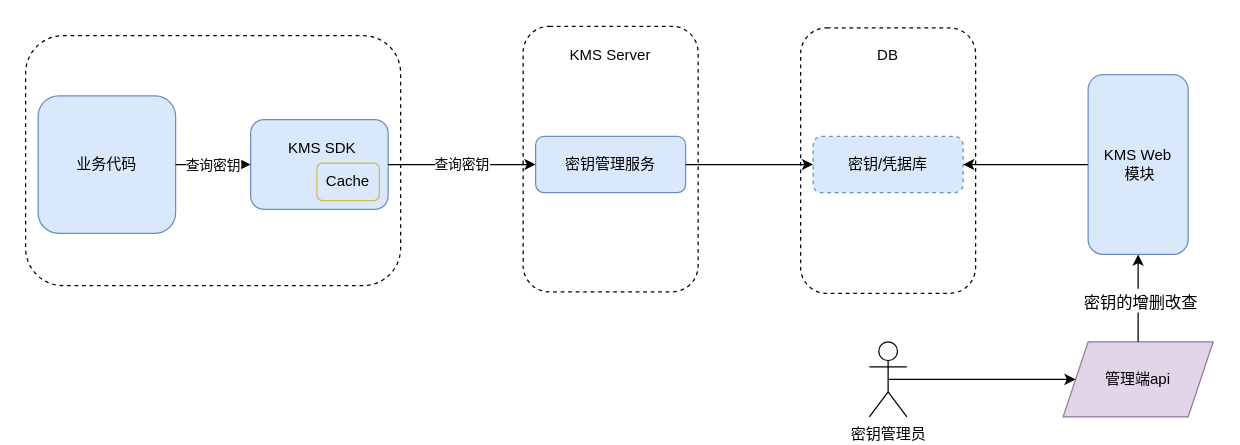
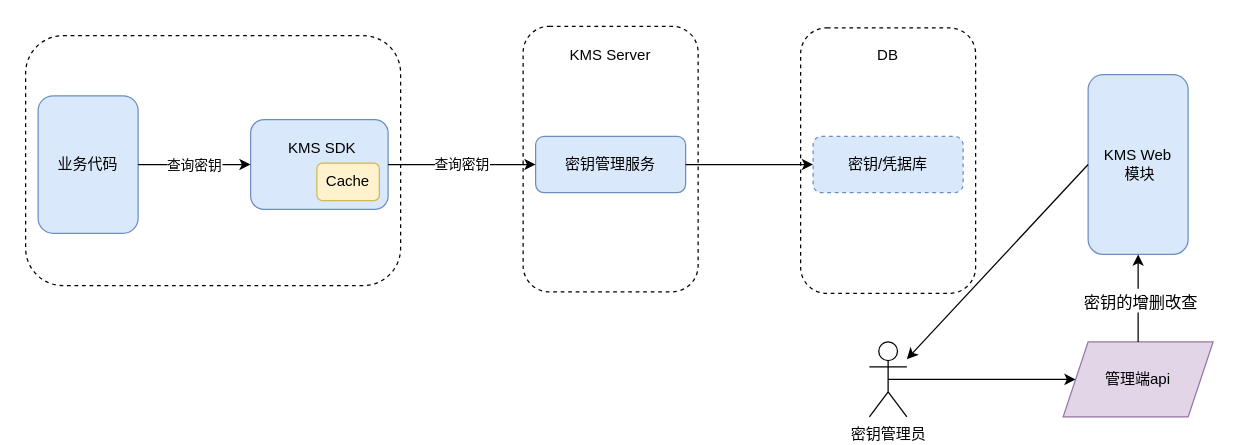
(107, 165) -> (88, 165)
(1030, 165) -> (1000, 259)
(348, 182) -> (348, 182)
